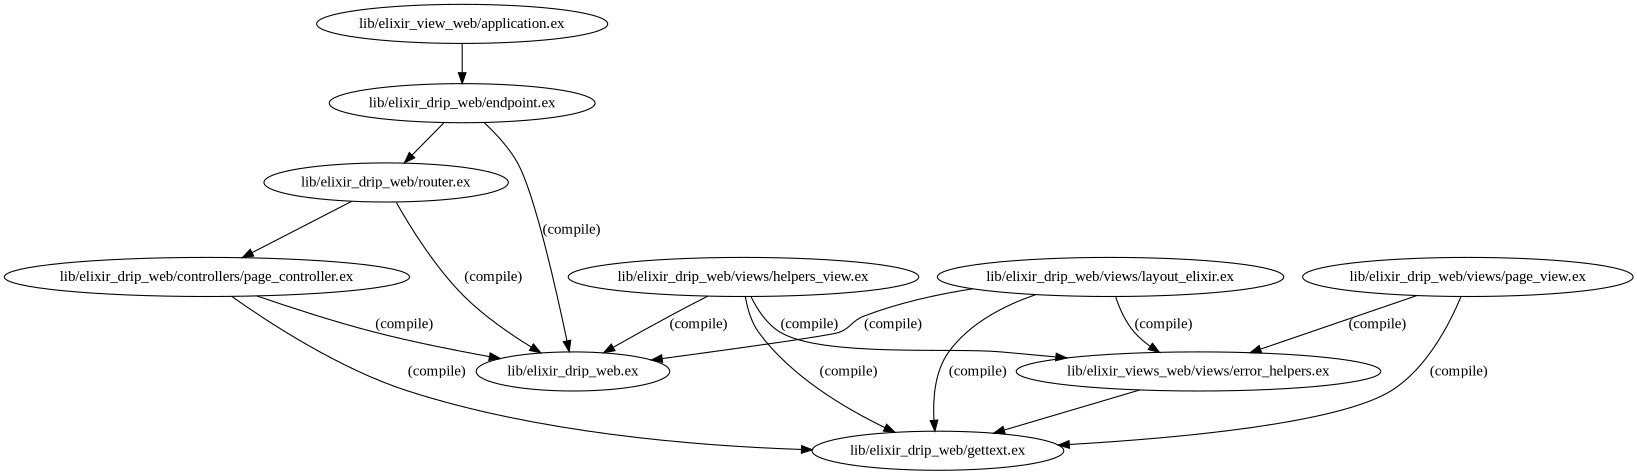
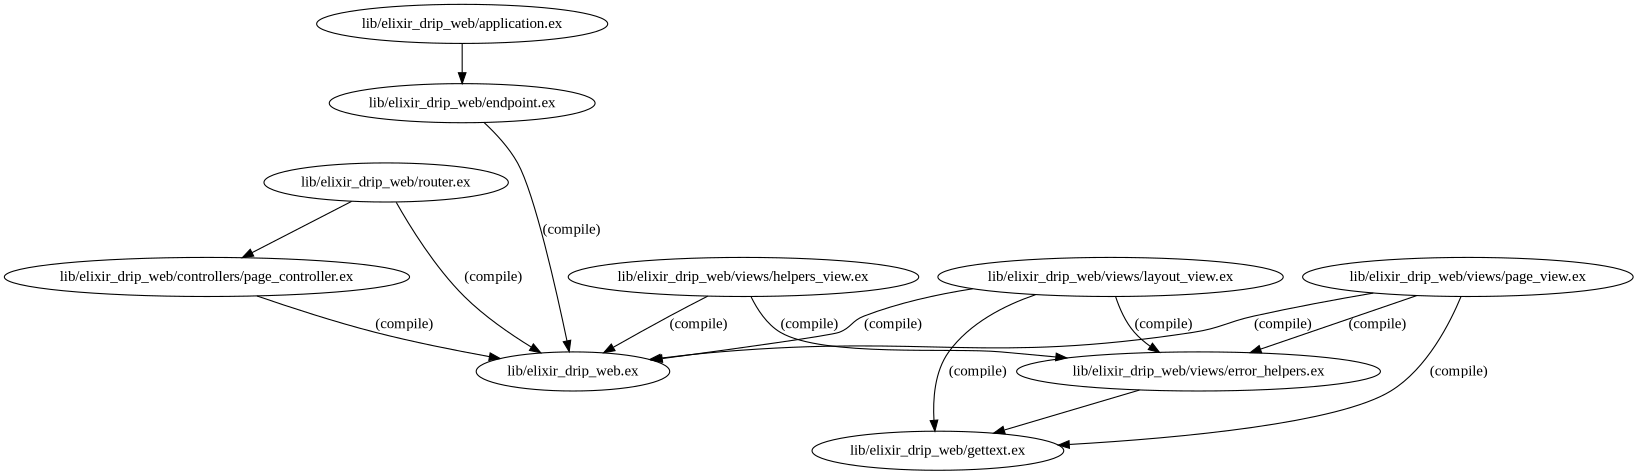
(462, 24) -> (462, 24)
(428, 139) -> none
(1111, 277) -> (1111, 277)
none -> (1037, 347)
(1199, 371) -> (1199, 371)
(801, 376) -> none
(504, 416) -> none
